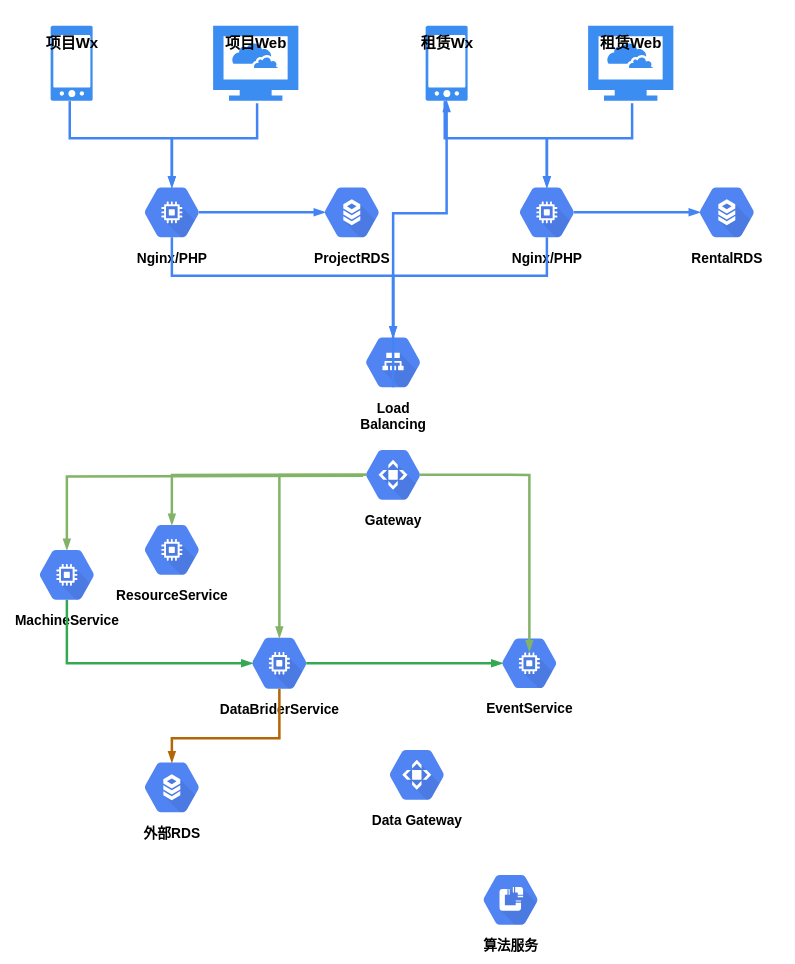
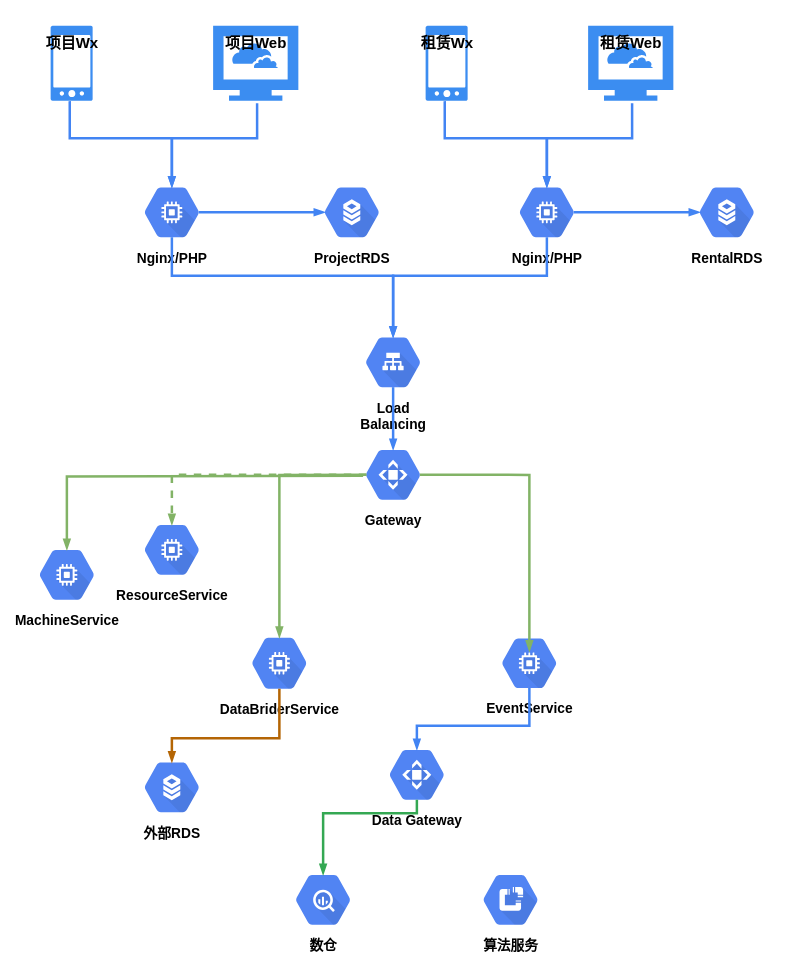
(442, 213) -> (393, 413)
(172, 491) -> (172, 491)
(123, 663) -> none
(399, 663) -> none
none -> (485, 726)
none -> (351, 813)
none -> (323, 900)
